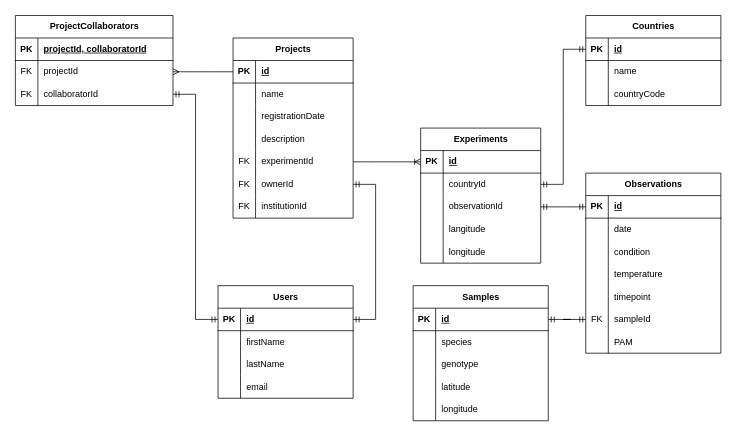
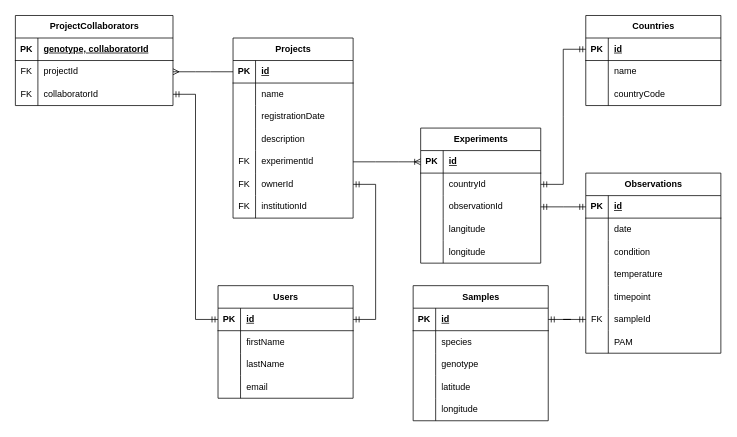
(102, 49) -> (100, 49)
